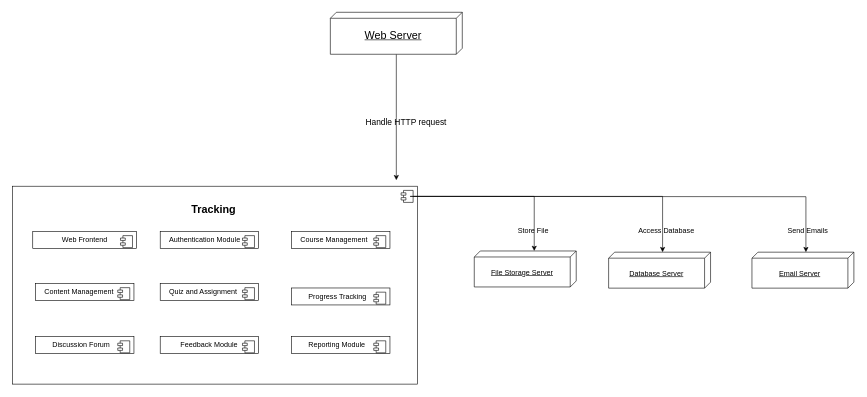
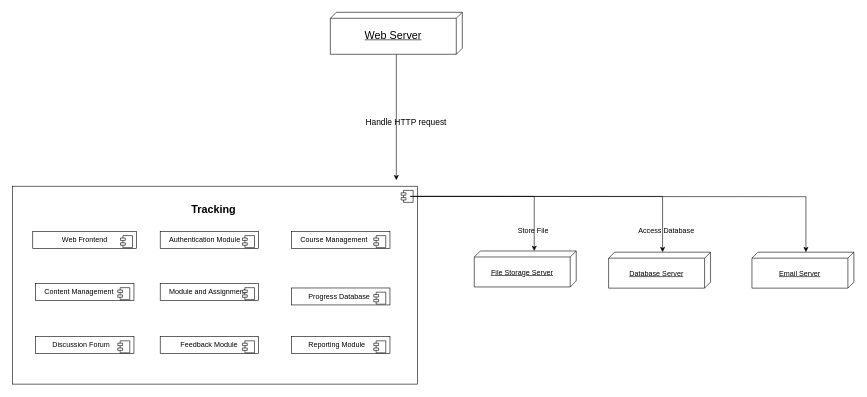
(808, 231) -> none
(209, 292) -> (209, 292)
(341, 297) -> (341, 297)
